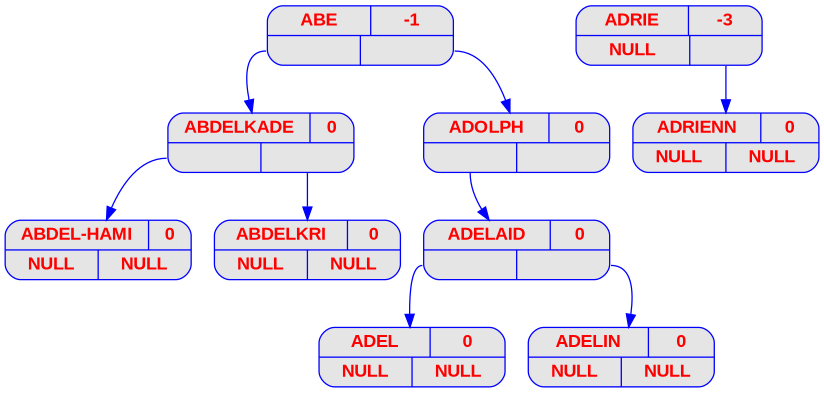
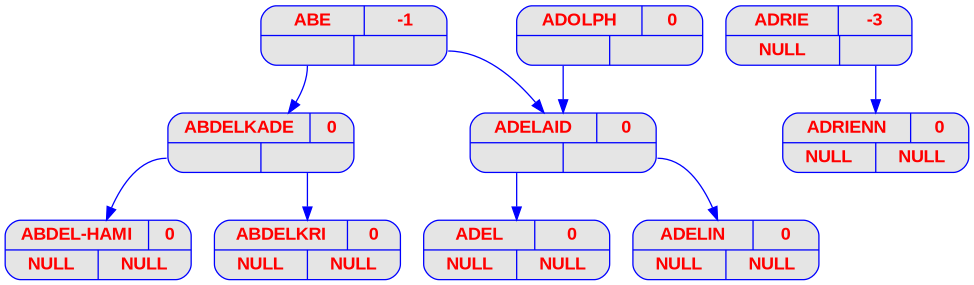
(487, 68) -> (497, 67)
